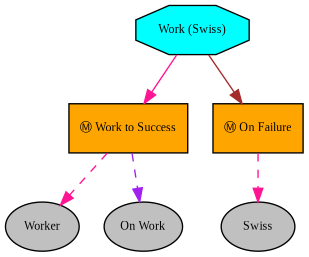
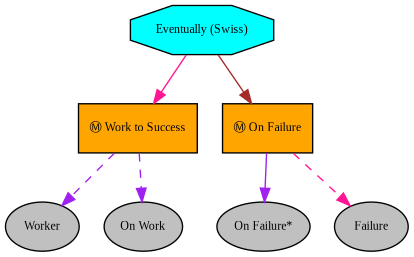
(193, 30) -> (202, 30)
(88, 174) -> (93, 175)
(258, 227) -> (371, 227)
none -> (263, 227)
